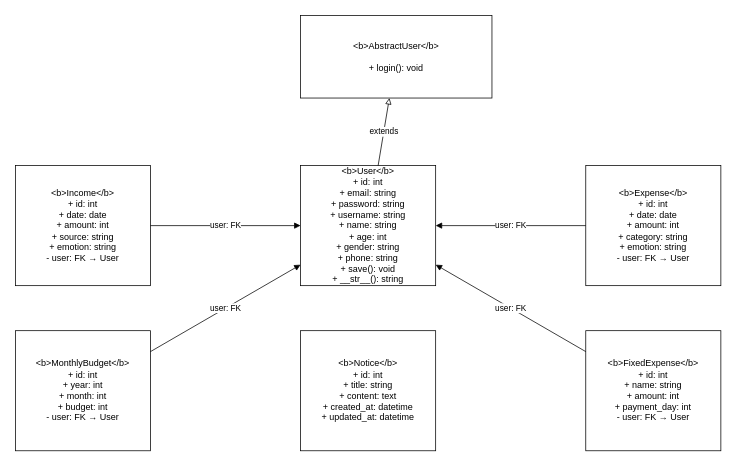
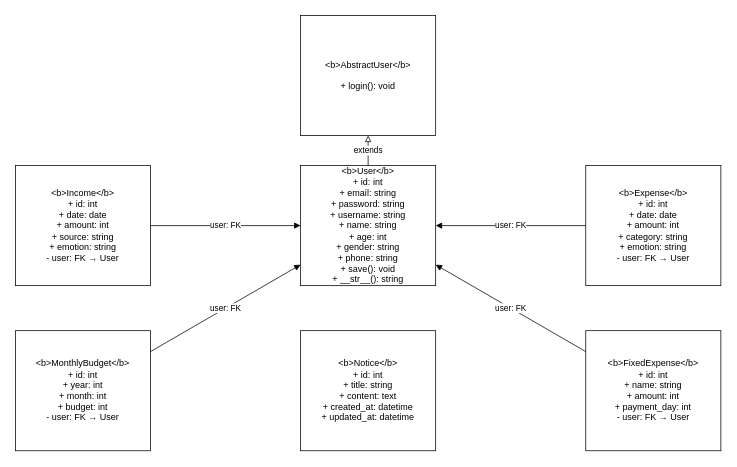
(396, 57) -> (368, 75)
